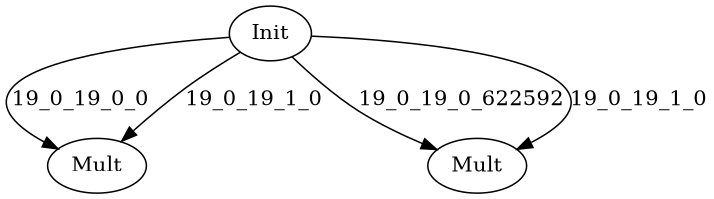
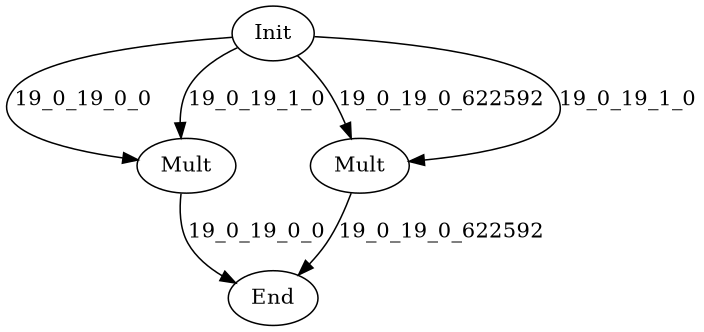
none -> (273, 298)
